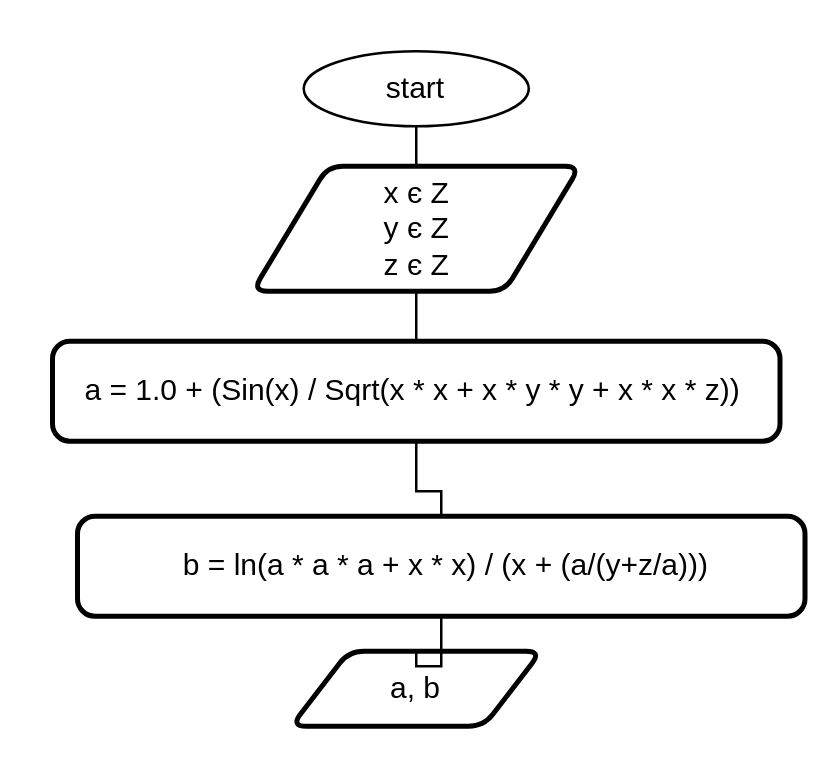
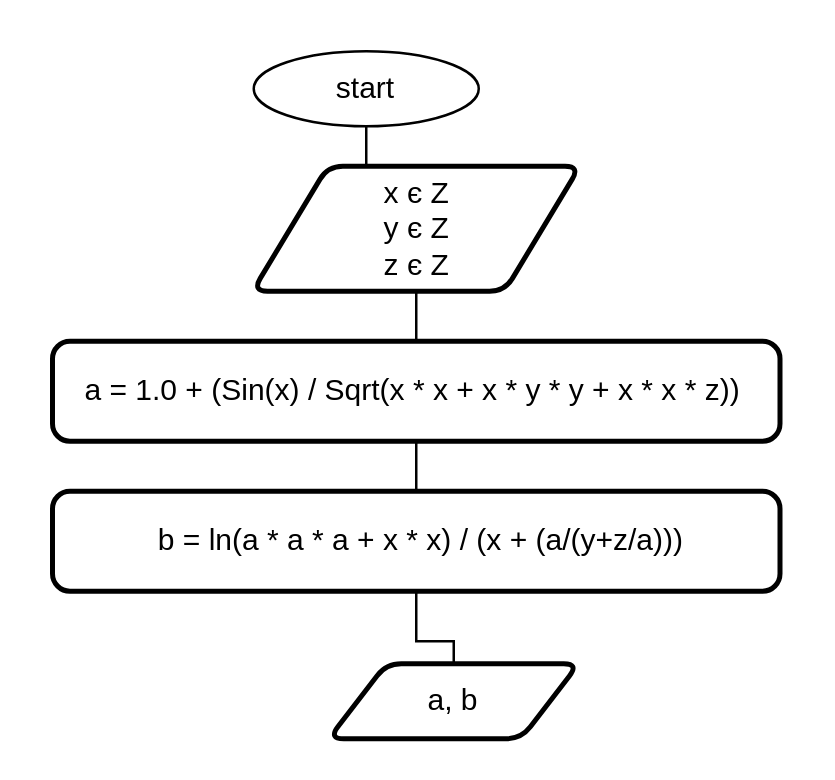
(416, 89) -> (366, 89)
(441, 566) -> (416, 541)
(416, 689) -> (454, 701)
